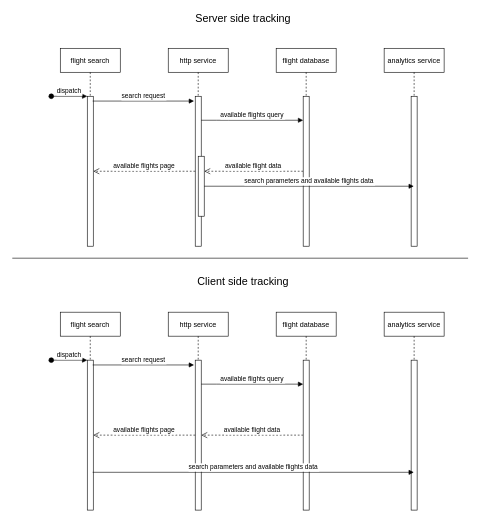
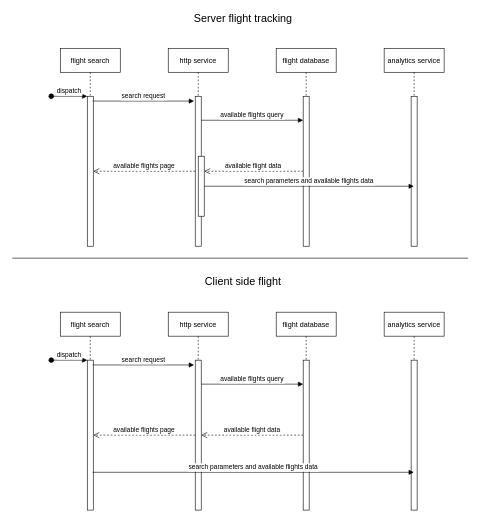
(243, 18) -> (243, 18)
(243, 282) -> (243, 282)
